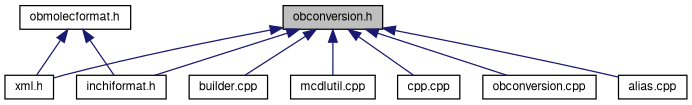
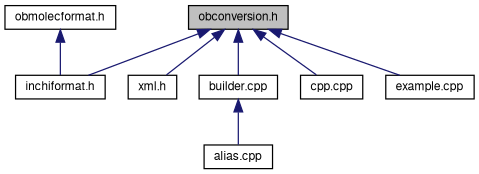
(507, 53) -> (238, 128)
(49, 58) -> none
(333, 87) -> none
(539, 87) -> (430, 87)
